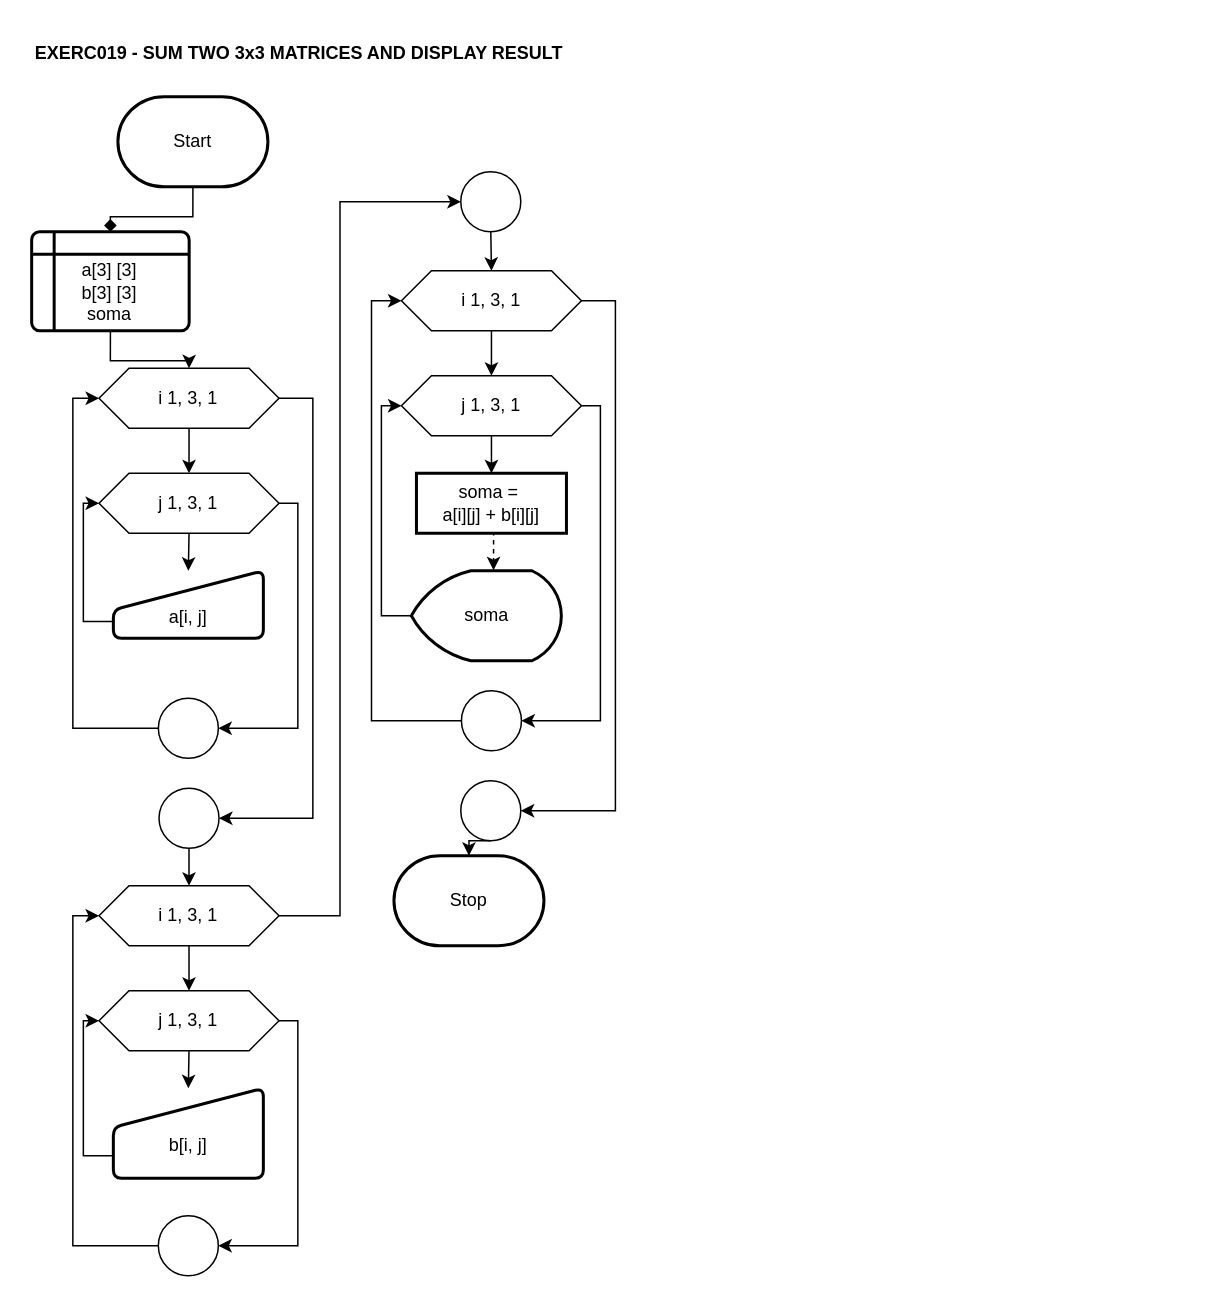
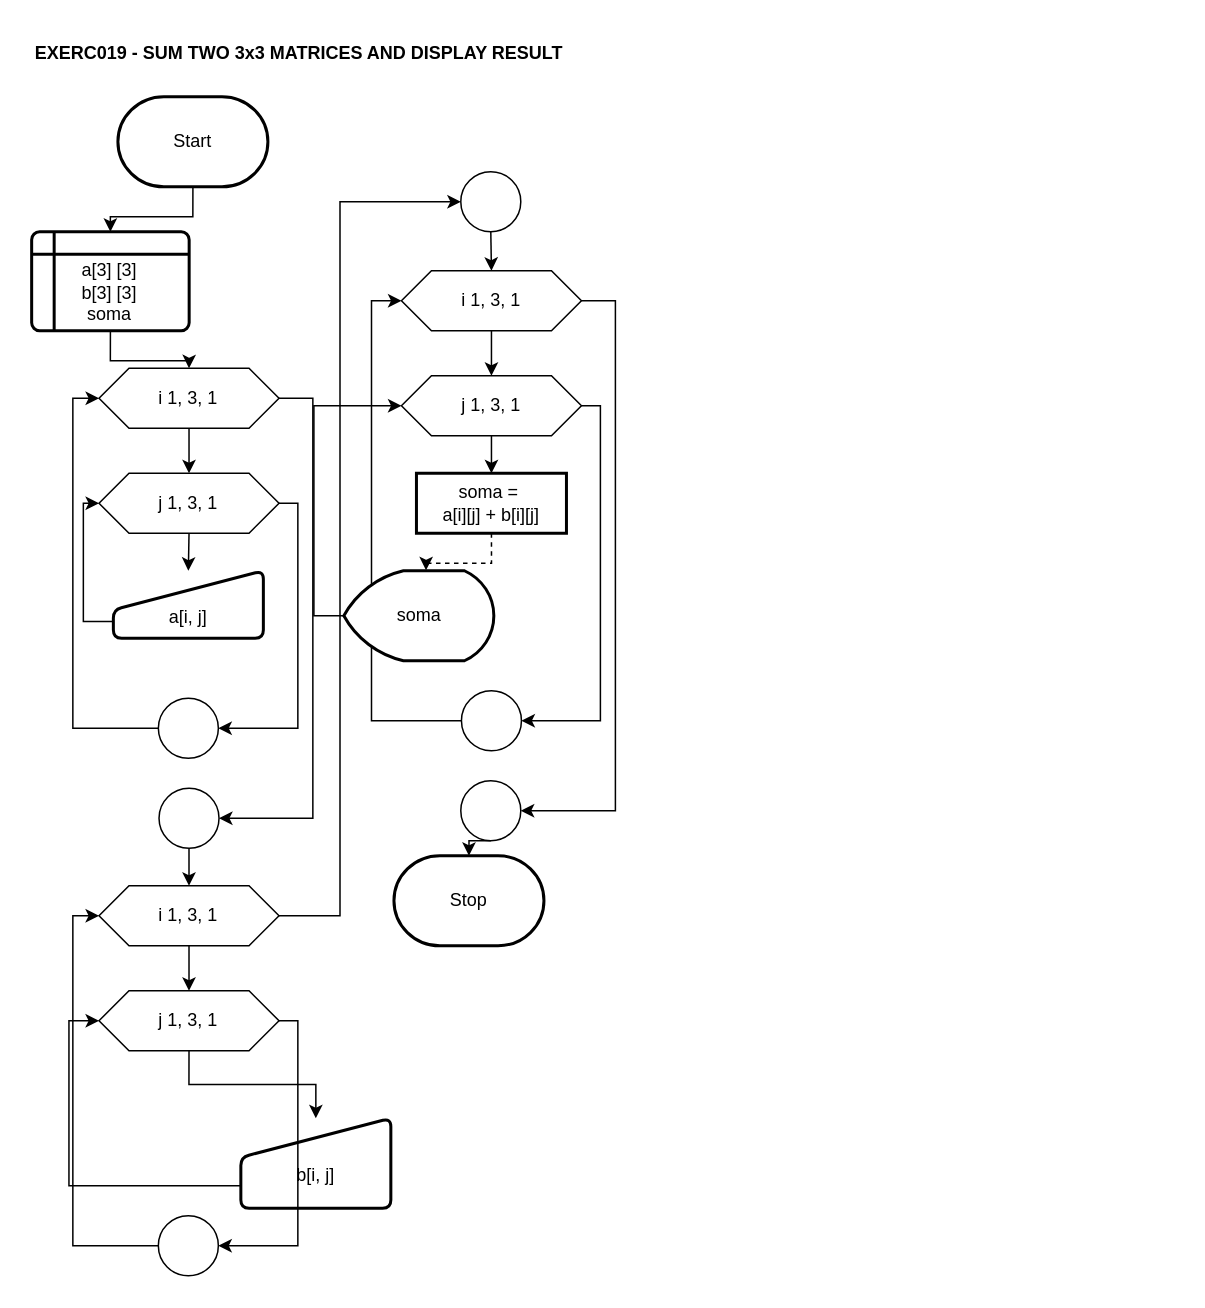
(113, 217) -> (112, 217)
(486, 616) -> (419, 616)
(188, 1133) -> (316, 1163)
